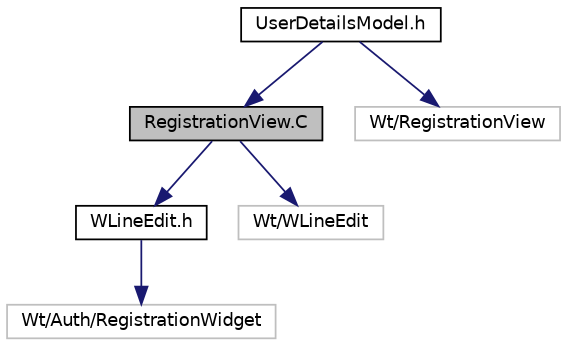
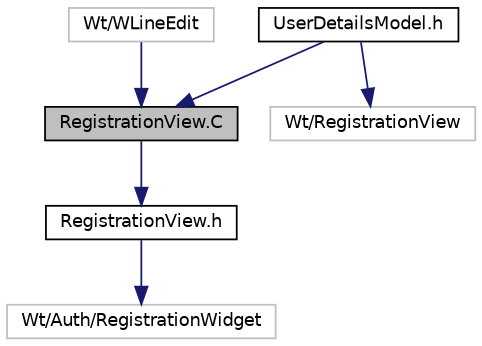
(263, 167) -> (141, 65)
(141, 223) -> (141, 223)
